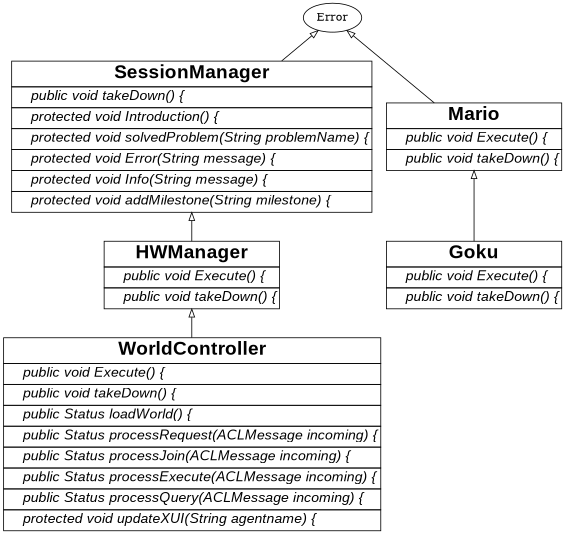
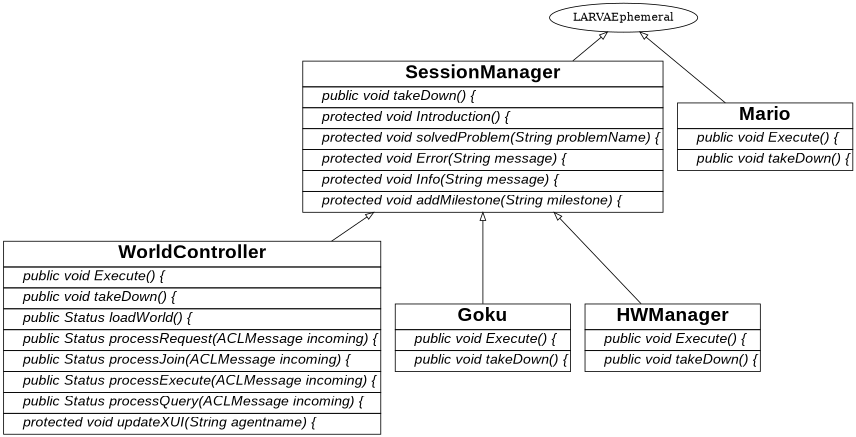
(333, 18) -> (624, 18)
(474, 210) -> (483, 262)
(192, 327) -> (349, 229)
